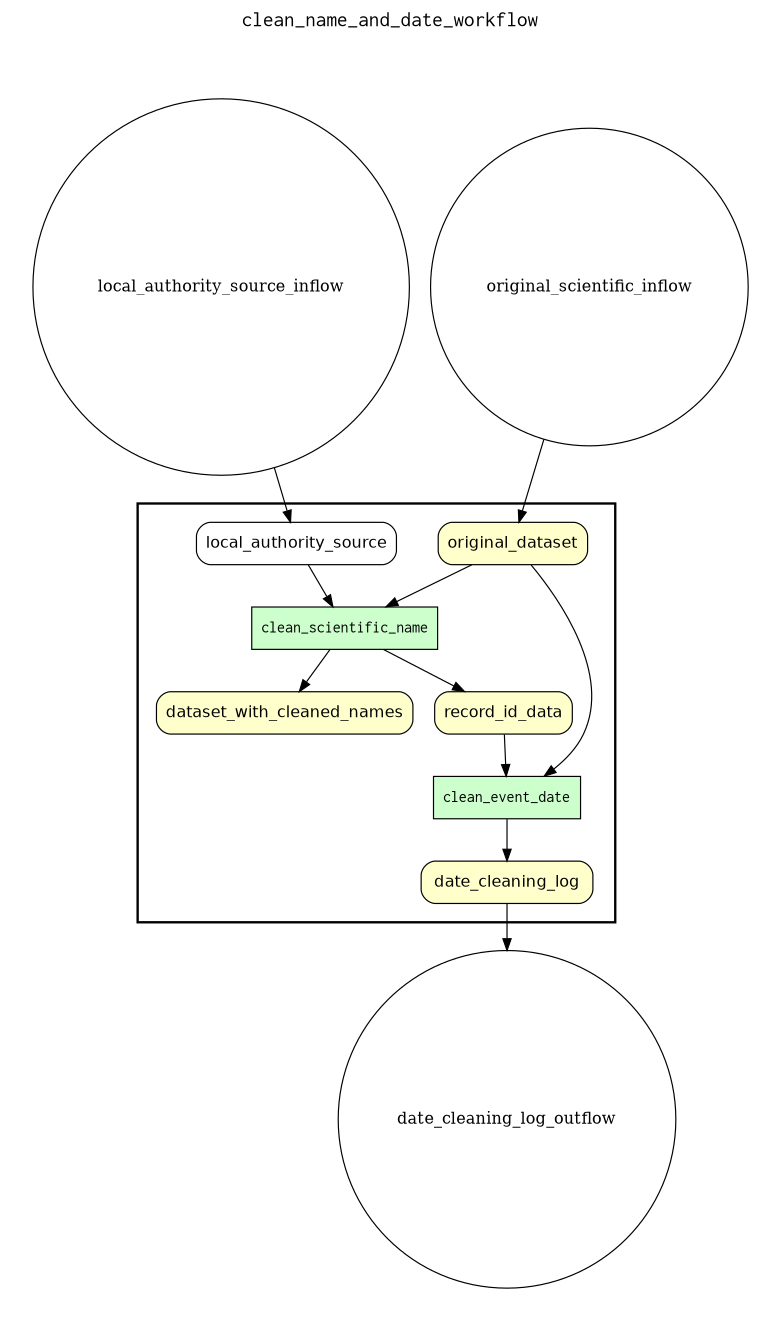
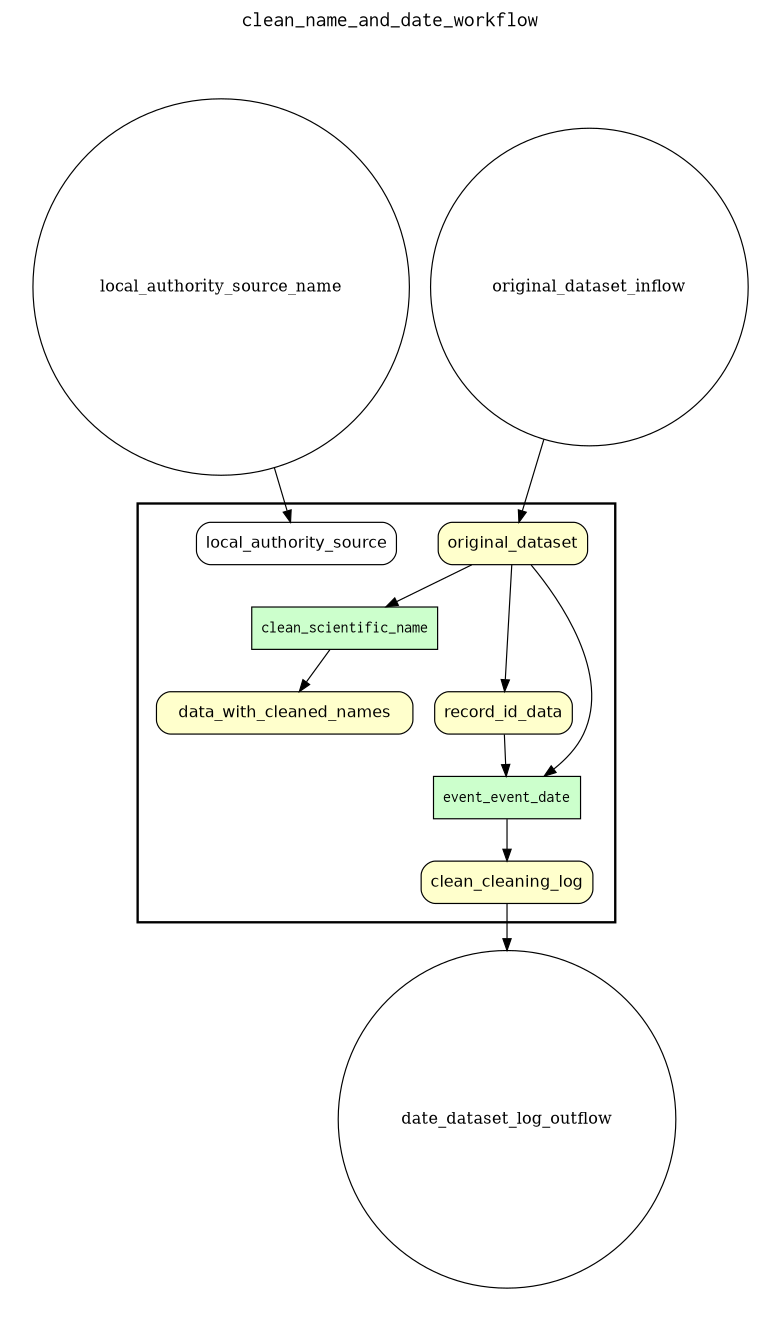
(221, 287) -> (221, 287)
(589, 287) -> (589, 287)
(318, 581) -> none
(419, 668) -> (509, 622)
(285, 713) -> (285, 713)
(507, 798) -> (507, 798)
(507, 882) -> (507, 882)
(507, 1119) -> (507, 1119)
